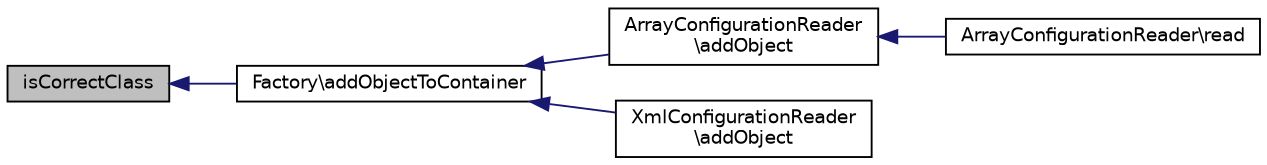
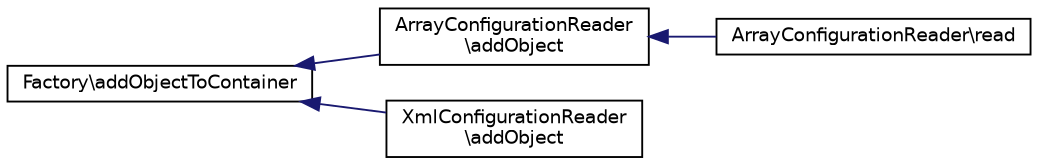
(88, 84) -> none
